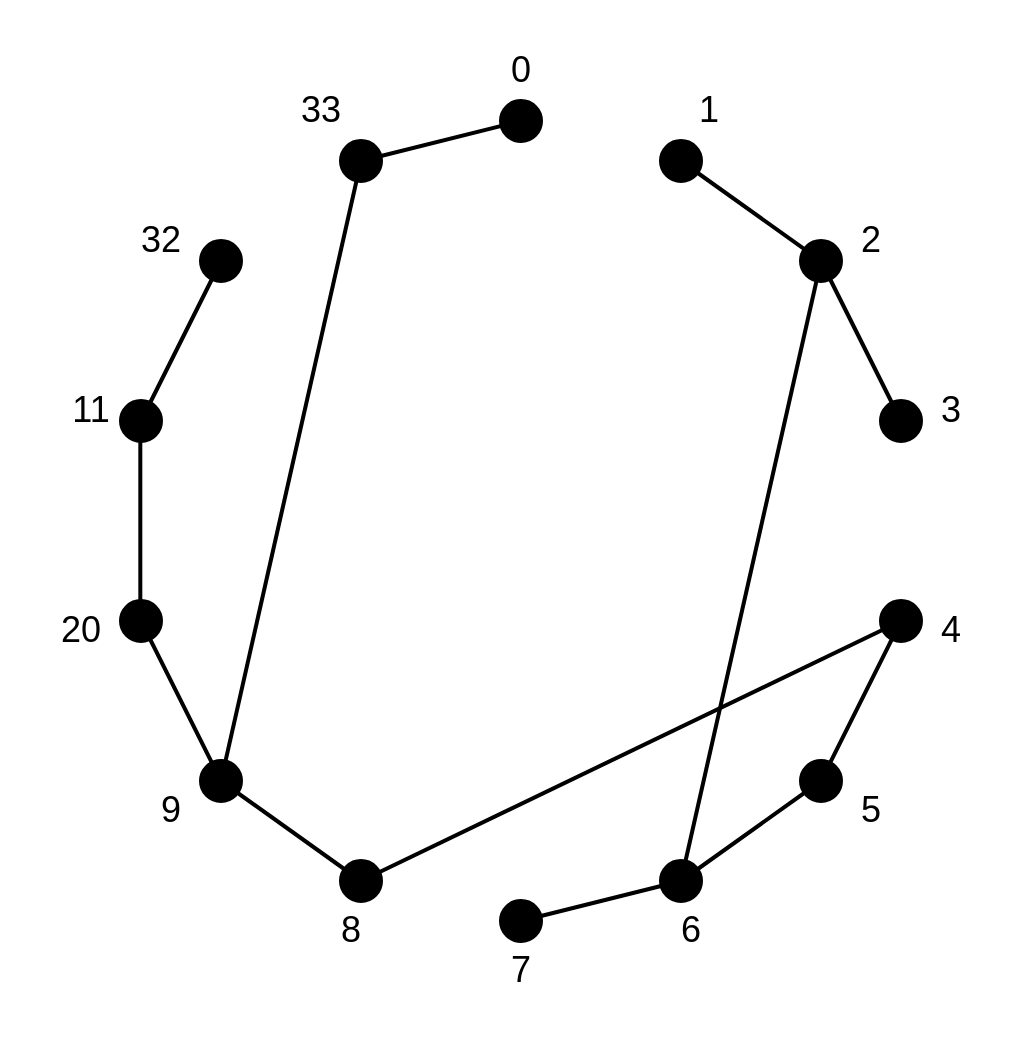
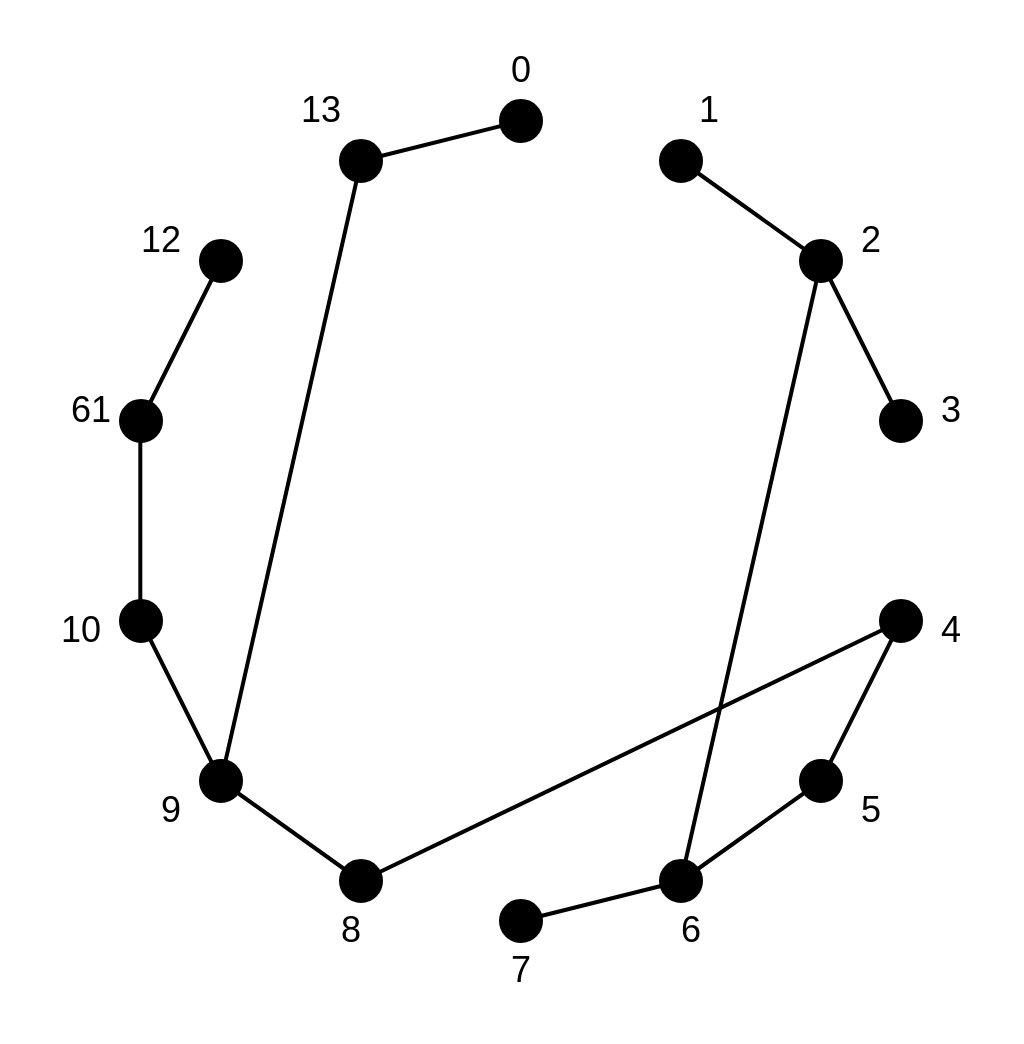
(322, 111) -> (322, 111)
(162, 241) -> (162, 241)
(92, 411) -> (92, 411)
(82, 631) -> (82, 631)
